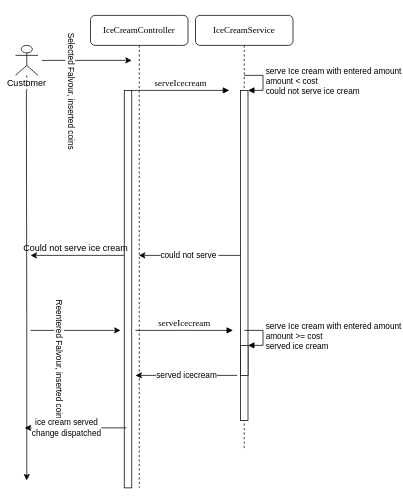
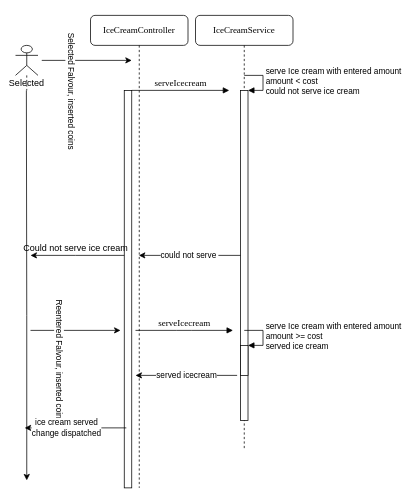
(27, 88) -> (27, 88)
